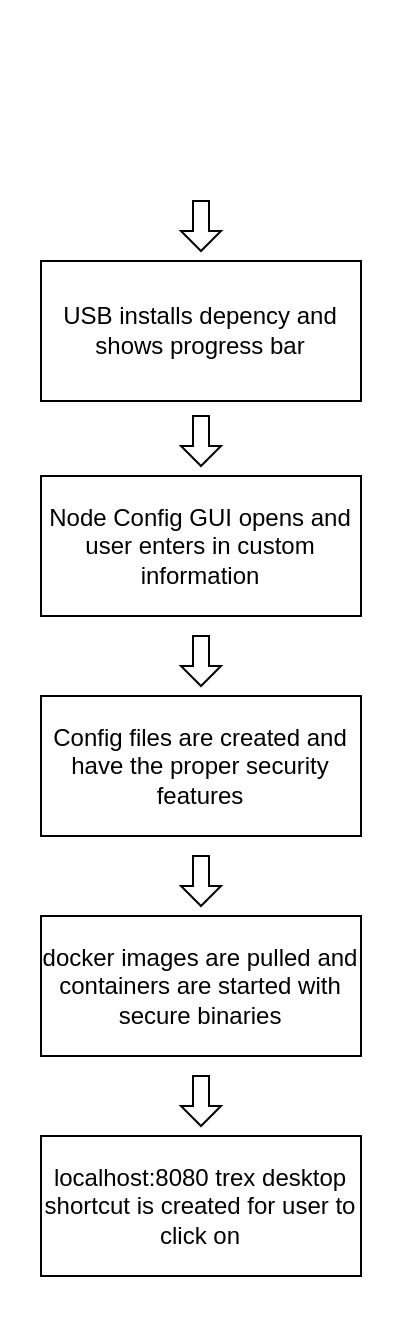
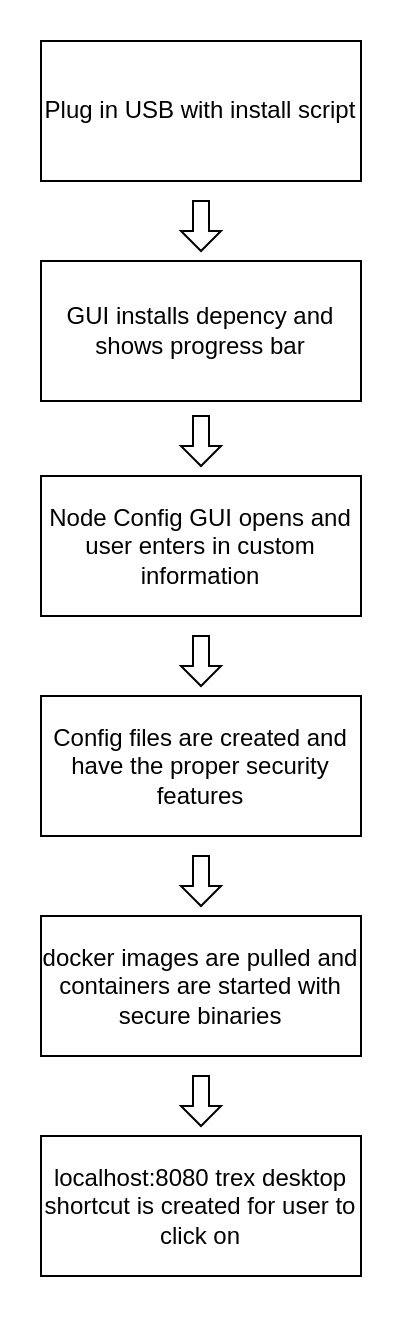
none -> (201, 111)
(201, 331) -> (201, 331)
